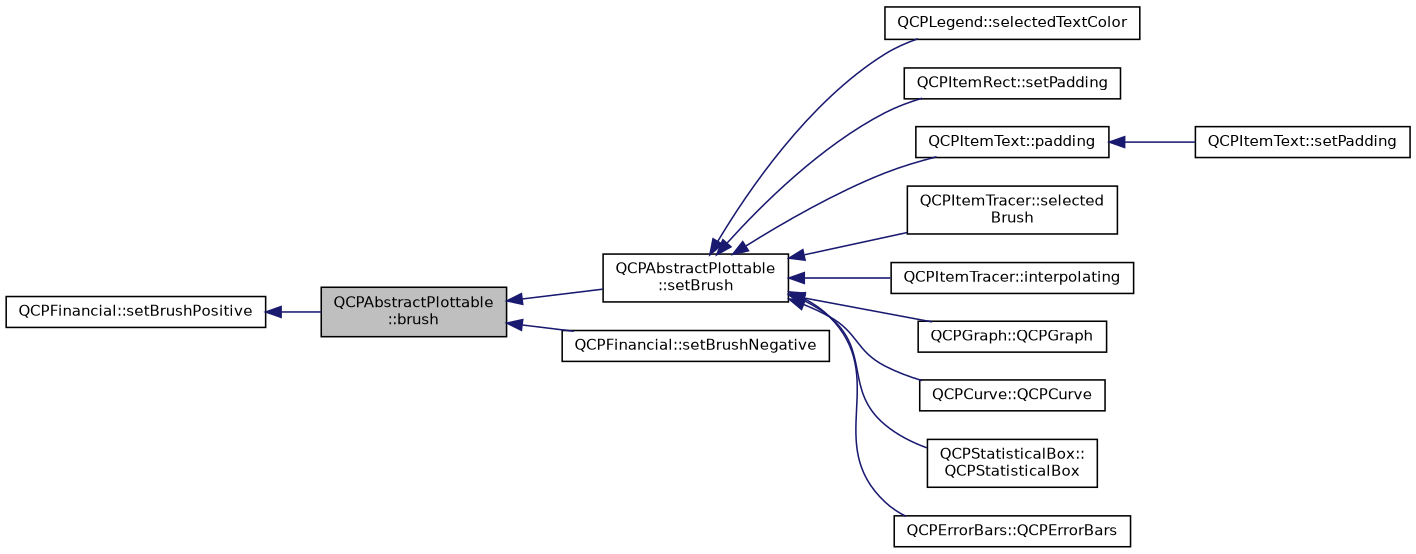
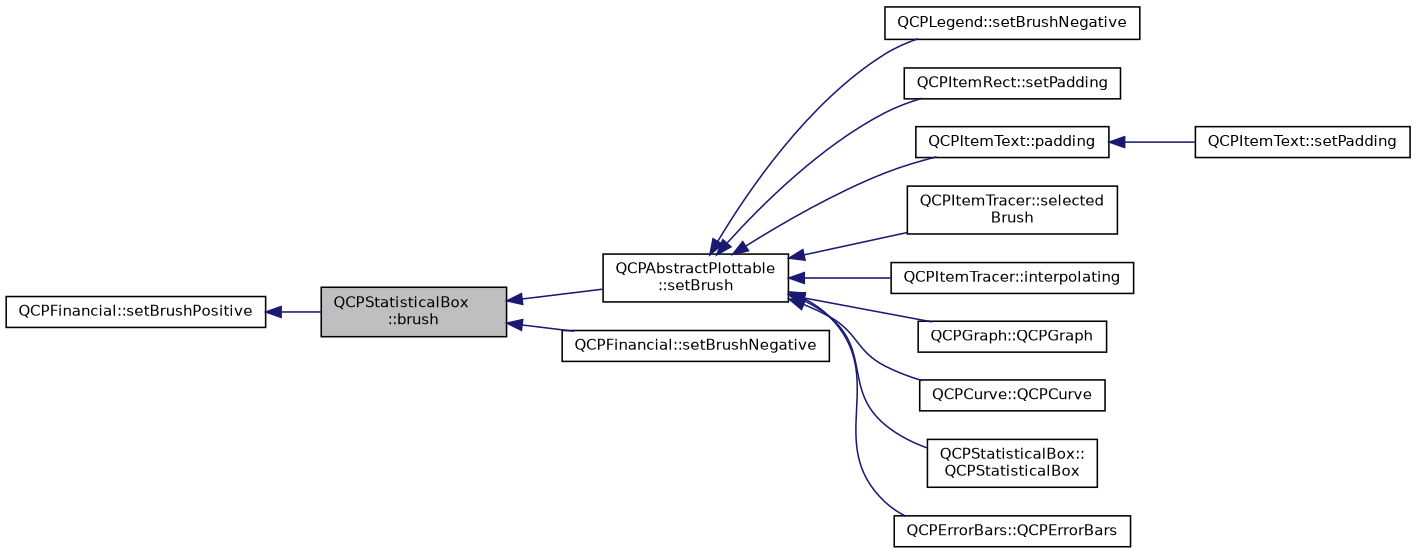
(1012, 23) -> (1012, 23)
(414, 312) -> (414, 312)
